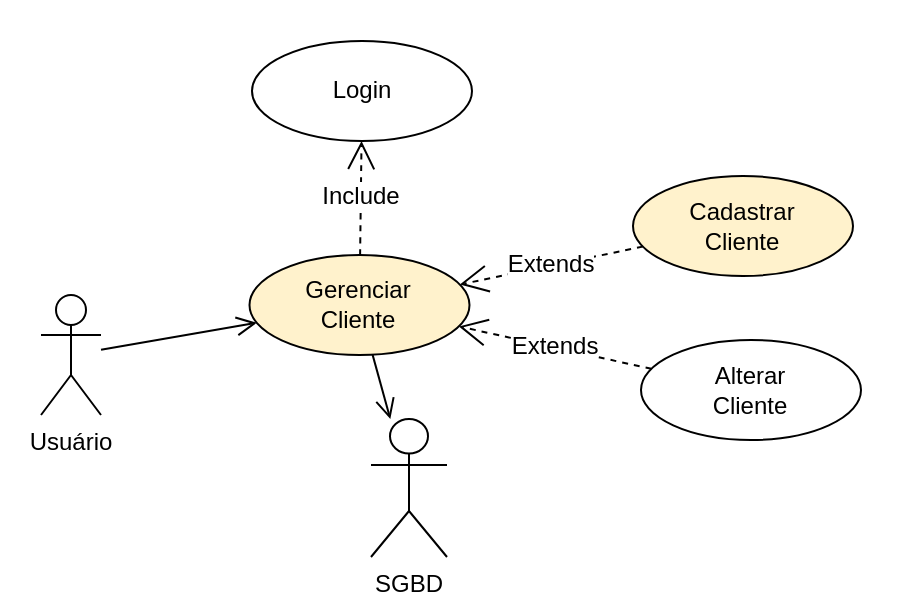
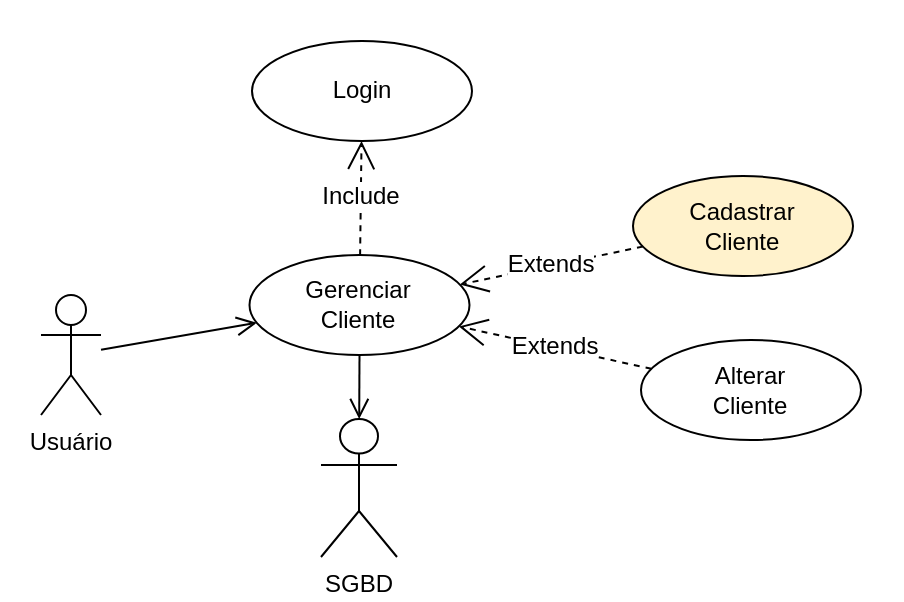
(360, 305) -> (360, 305)
(409, 488) -> (359, 488)
